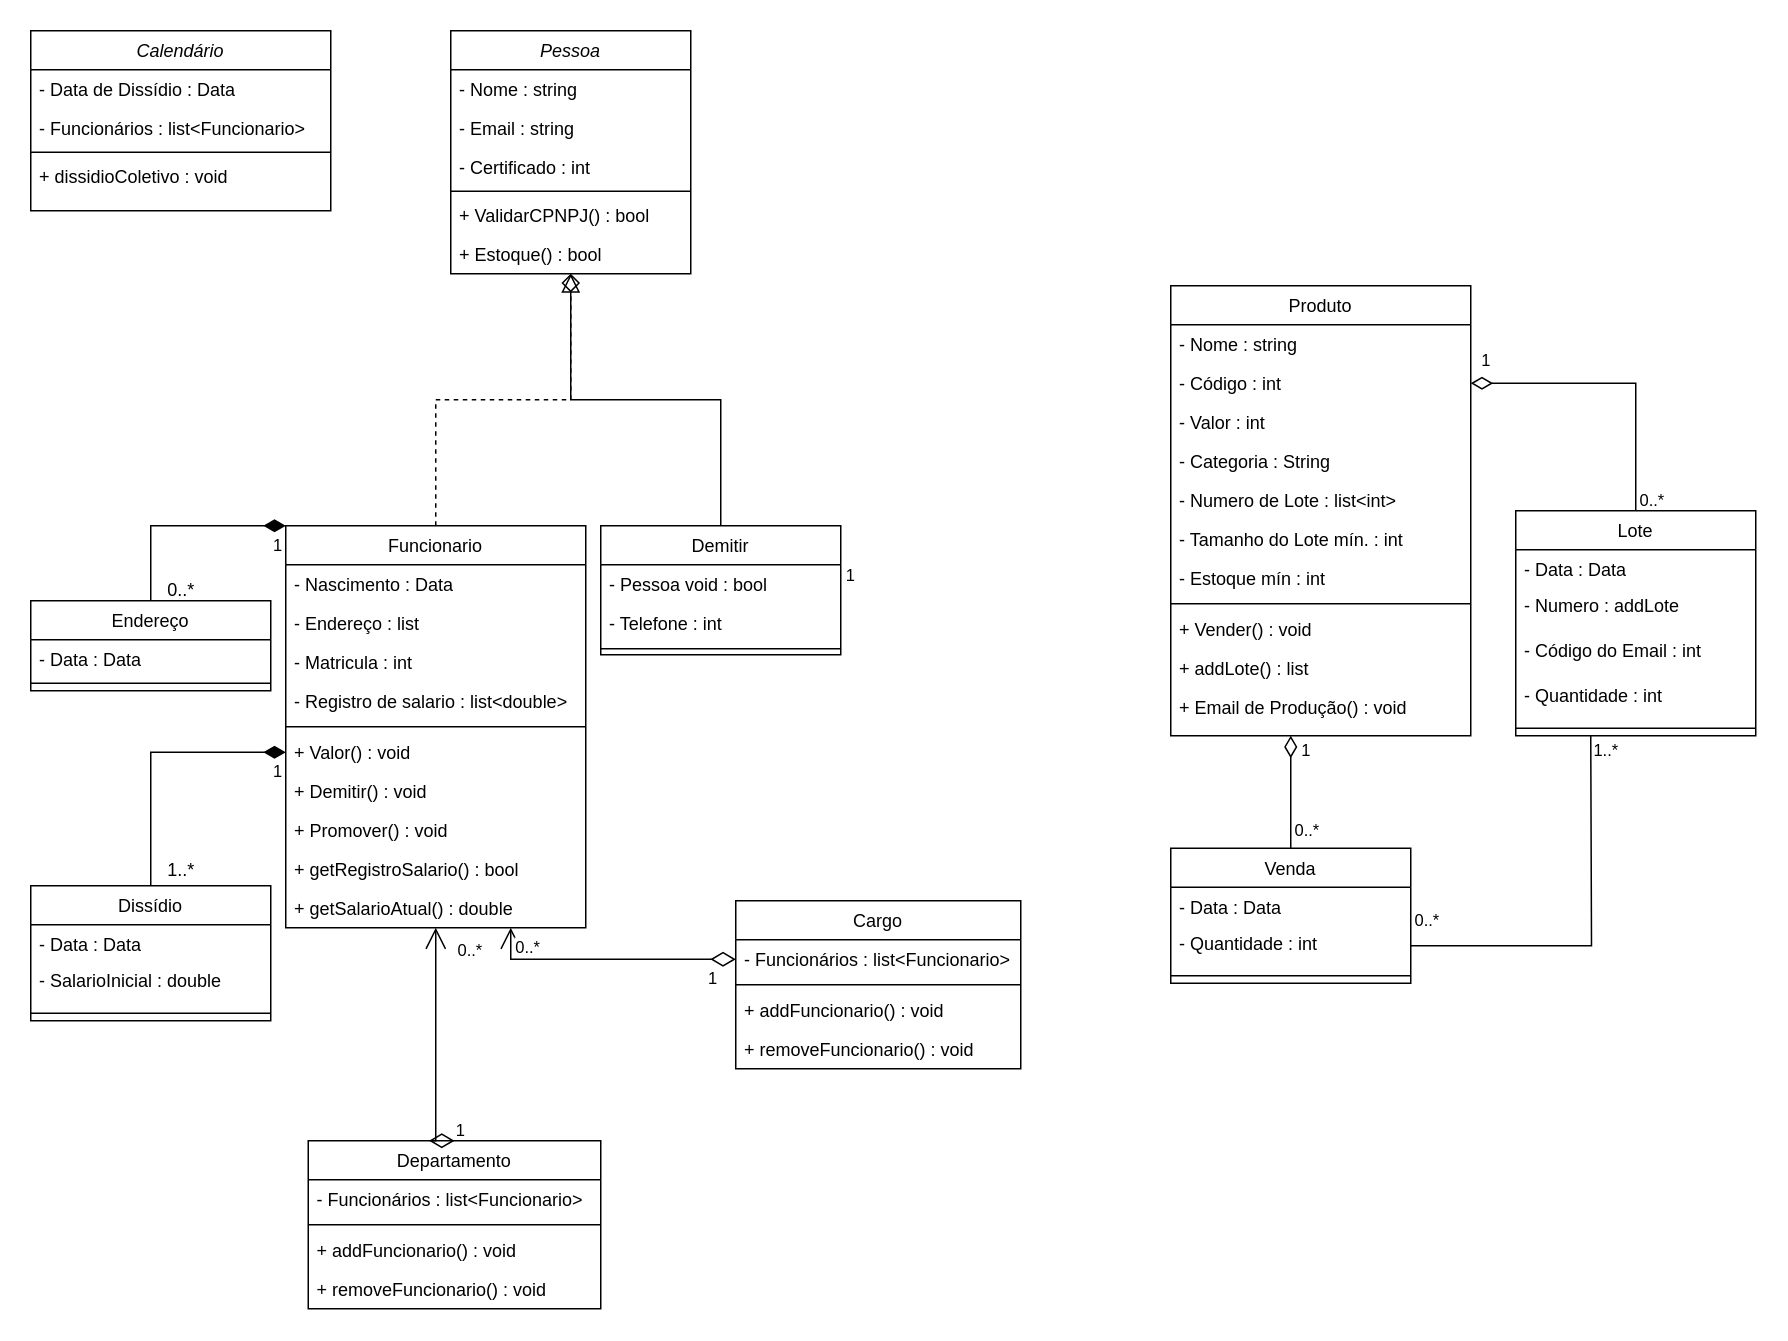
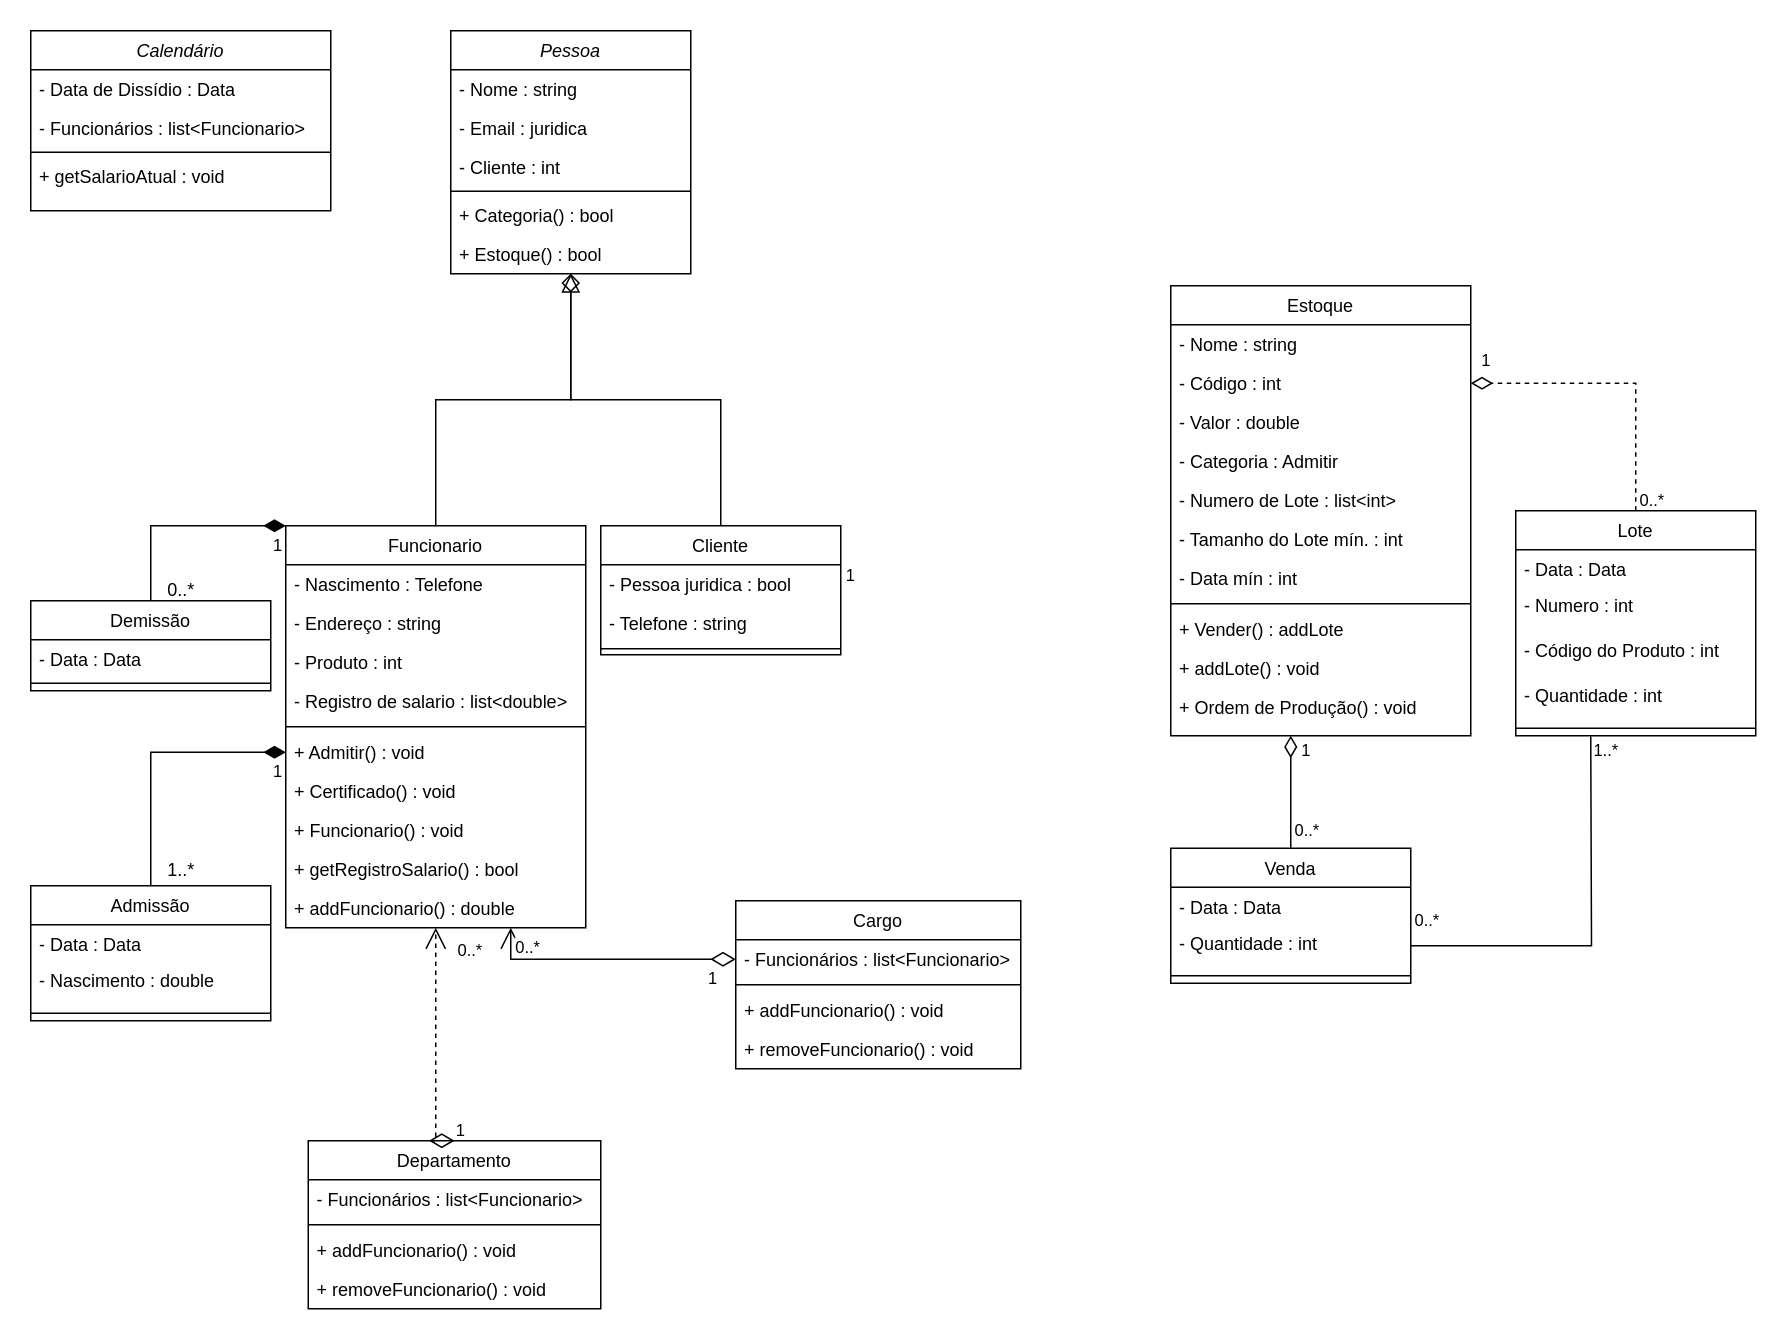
(523, 129) -> (531, 129)
(538, 168) -> (518, 168)
(142, 177) -> (141, 177)
(559, 216) -> (546, 216)
(1320, 306) -> (1320, 306)
(1626, 383) -> (1626, 383)
(441, 400) -> (441, 400)
(1230, 423) -> (1246, 423)
(1266, 462) -> (1268, 462)
(720, 546) -> (720, 546)
(1261, 579) -> (1246, 579)
(378, 585) -> (396, 585)
(693, 585) -> (711, 585)
(1605, 606) -> (1583, 606)
(150, 621) -> (150, 621)
(366, 624) -> (378, 624)
(676, 624) -> (691, 624)
(1253, 630) -> (1270, 630)
(1617, 651) -> (1631, 651)
(363, 663) -> (358, 663)
(1256, 669) -> (1258, 669)
(1299, 708) -> (1304, 708)
(361, 753) -> (368, 753)
(368, 792) -> (389, 792)
(378, 831) -> (389, 831)
(150, 906) -> (150, 906)
(416, 909) -> (414, 909)
(142, 981) -> (131, 981)
(436, 1038) -> (436, 1038)
